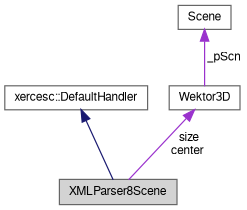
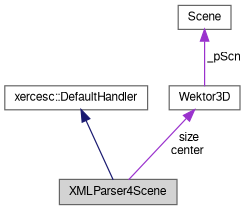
(118, 192) -> (118, 192)
